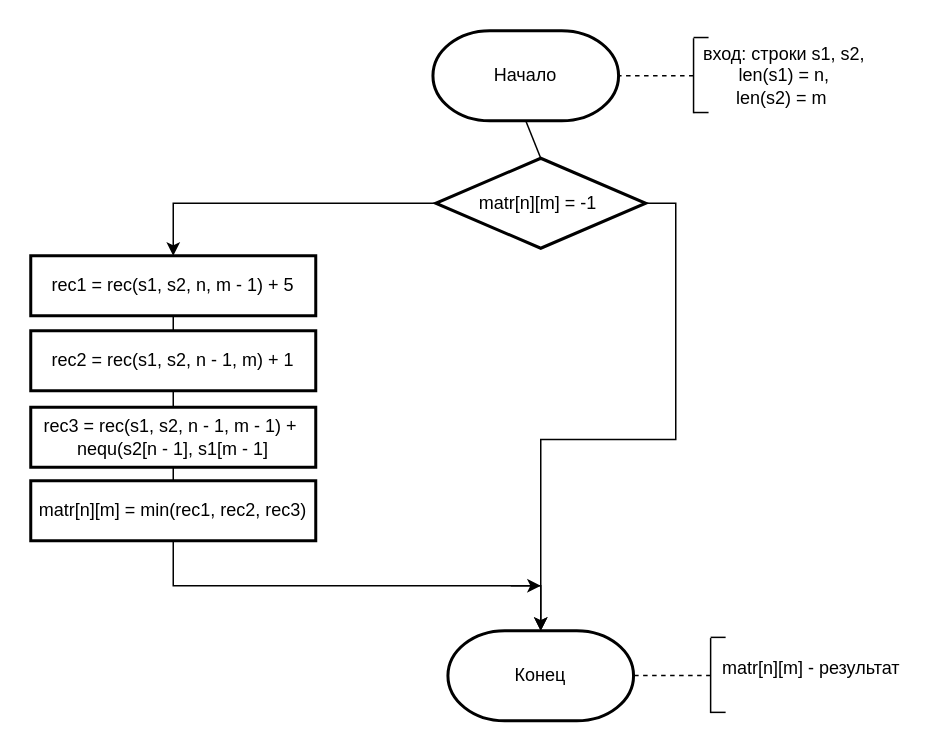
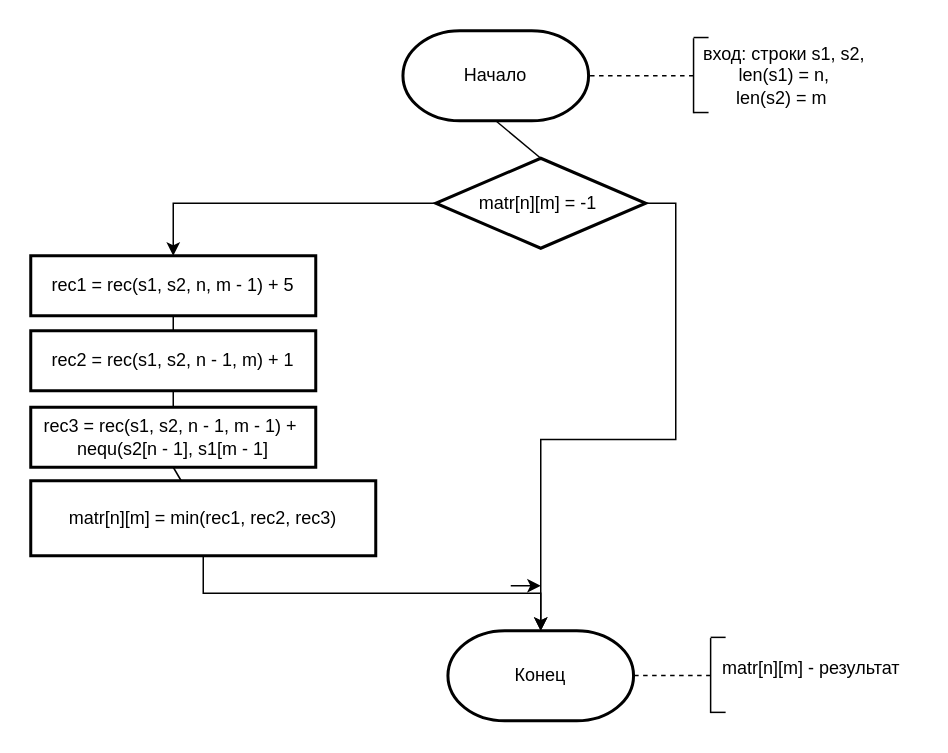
(526, 76) -> (496, 76)
(173, 511) -> (203, 518)
